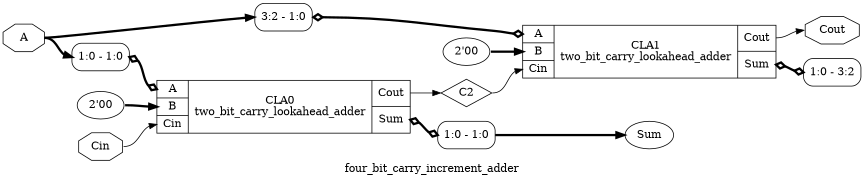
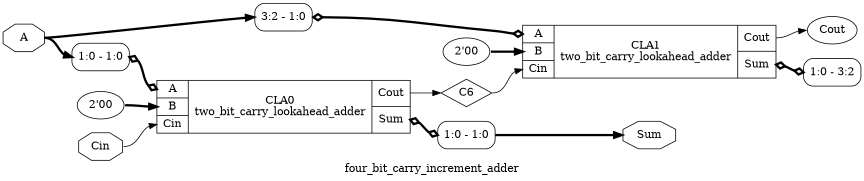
(832, 30) -> (832, 30)
(466, 93) -> (466, 93)
(649, 135) -> (649, 135)
